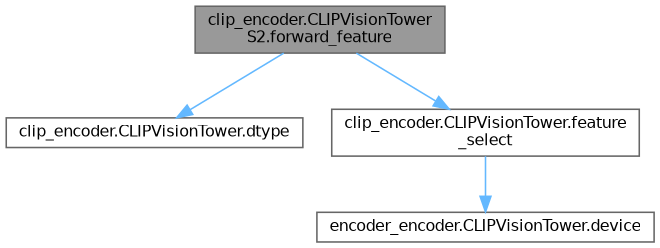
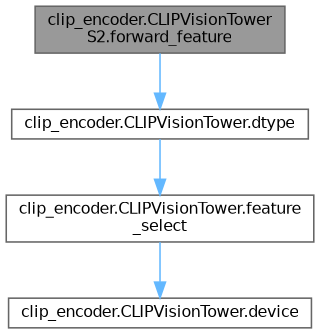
(396, 77) -> (160, 159)
(486, 227) -> (160, 313)
